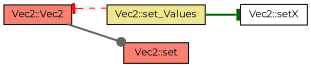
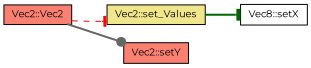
(92, 8) -> (87, 21)
(274, 15) -> (274, 15)
(156, 53) -> (156, 53)
